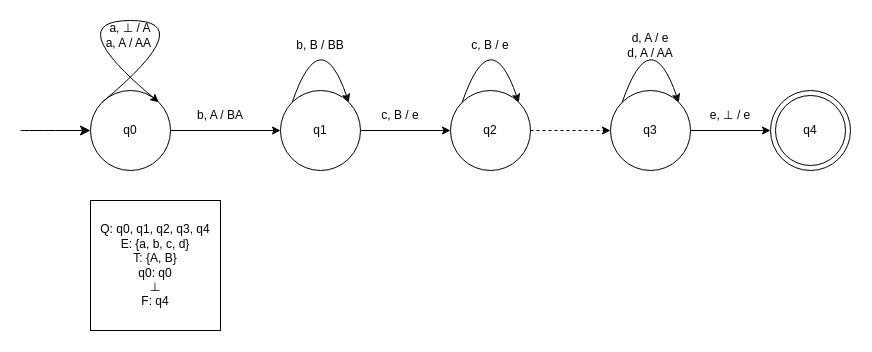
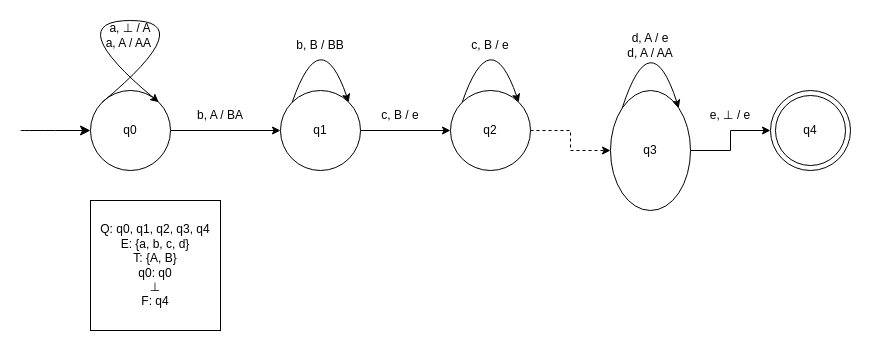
(651, 131) -> (651, 151)
